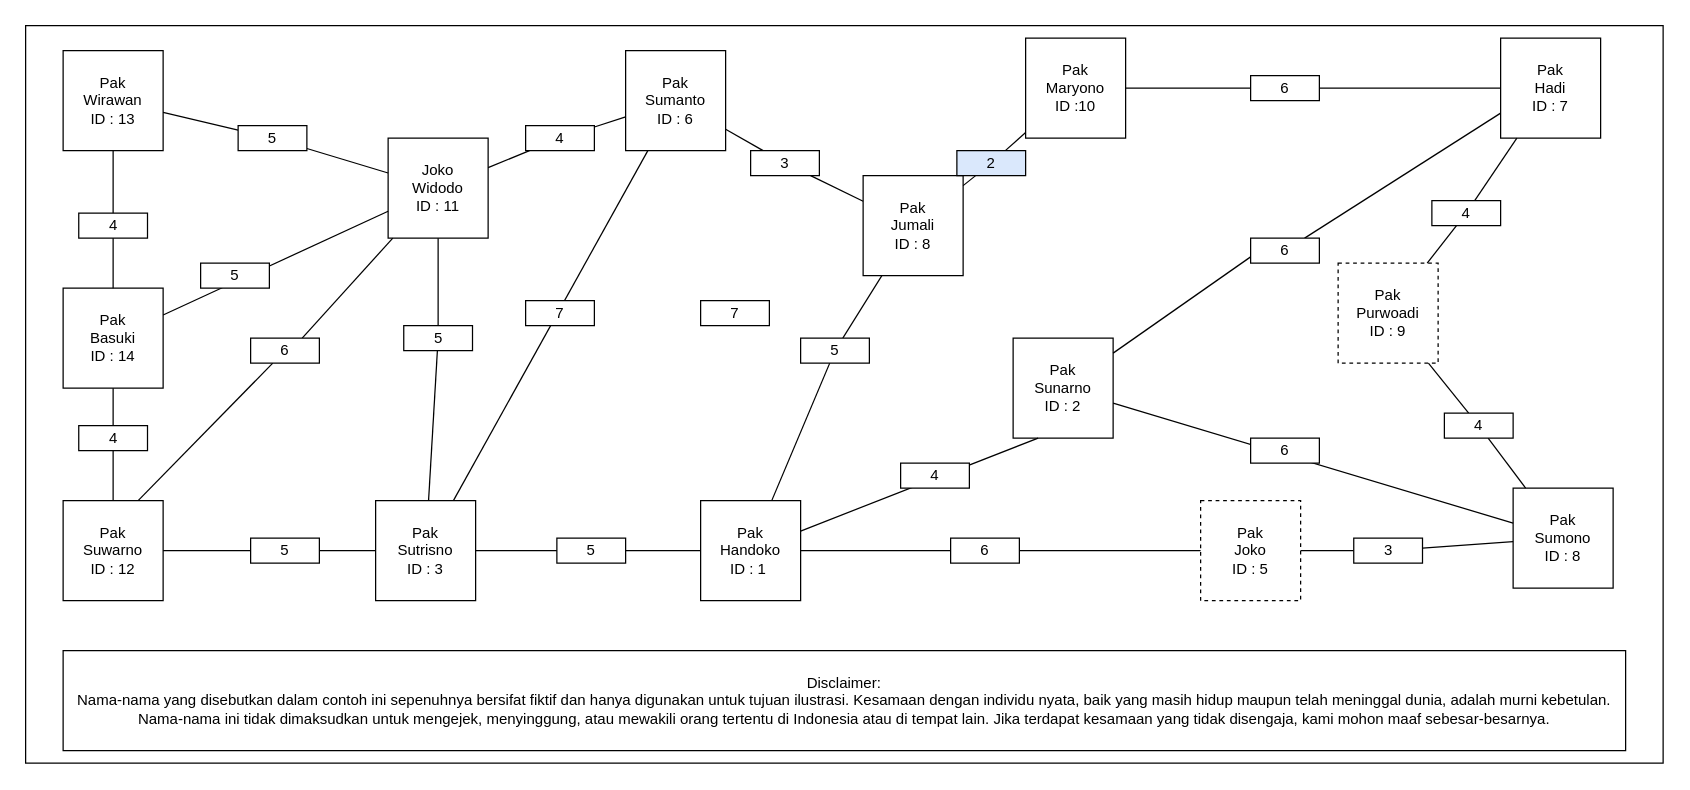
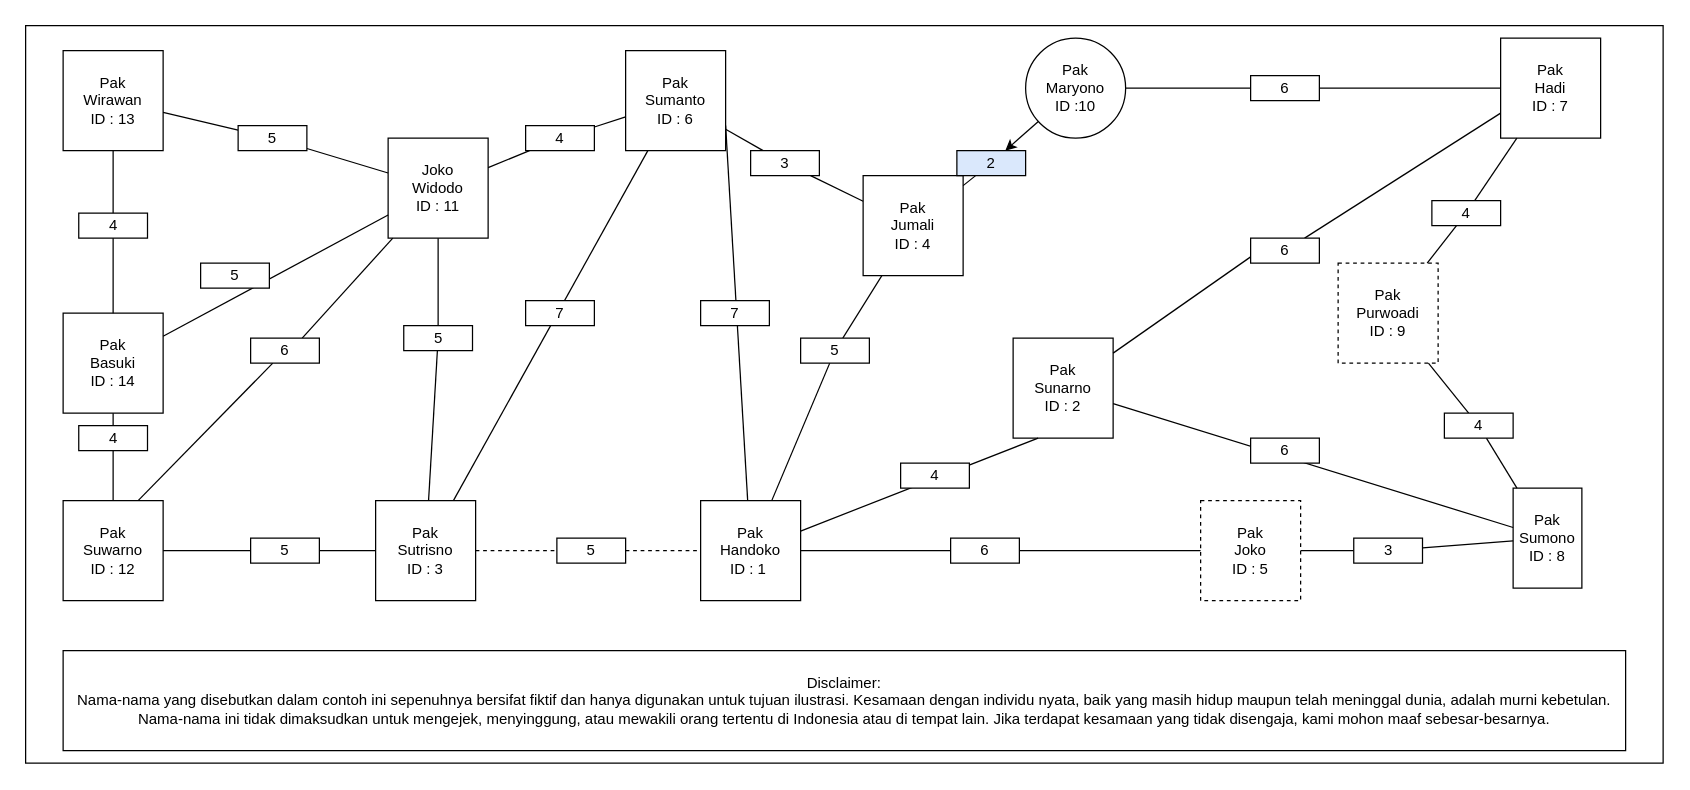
(1076, 88) -> (1076, 88)
(1010, 147) -> (1013, 144)
(913, 226) -> (913, 226)
(113, 338) -> (113, 363)
none -> (743, 413)
(1563, 538) -> (1548, 538)
(517, 551) -> (517, 551)
